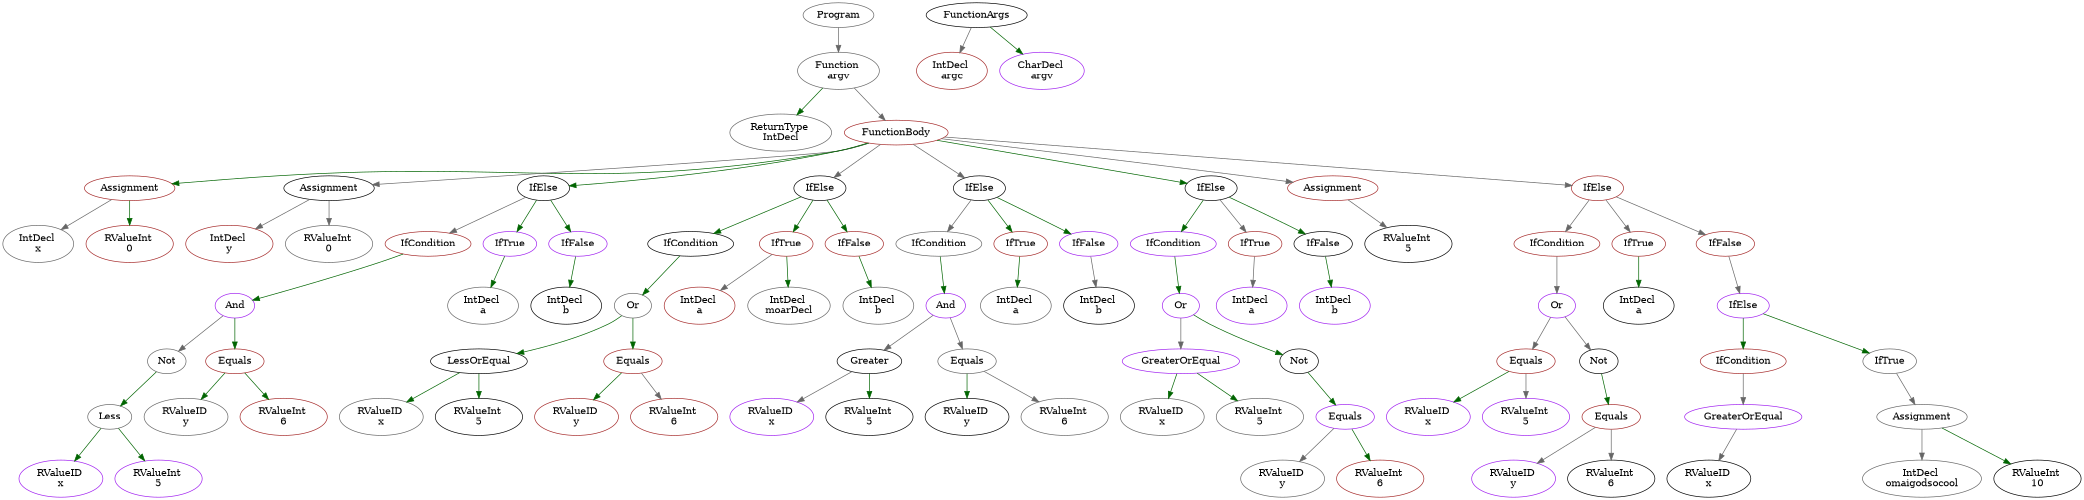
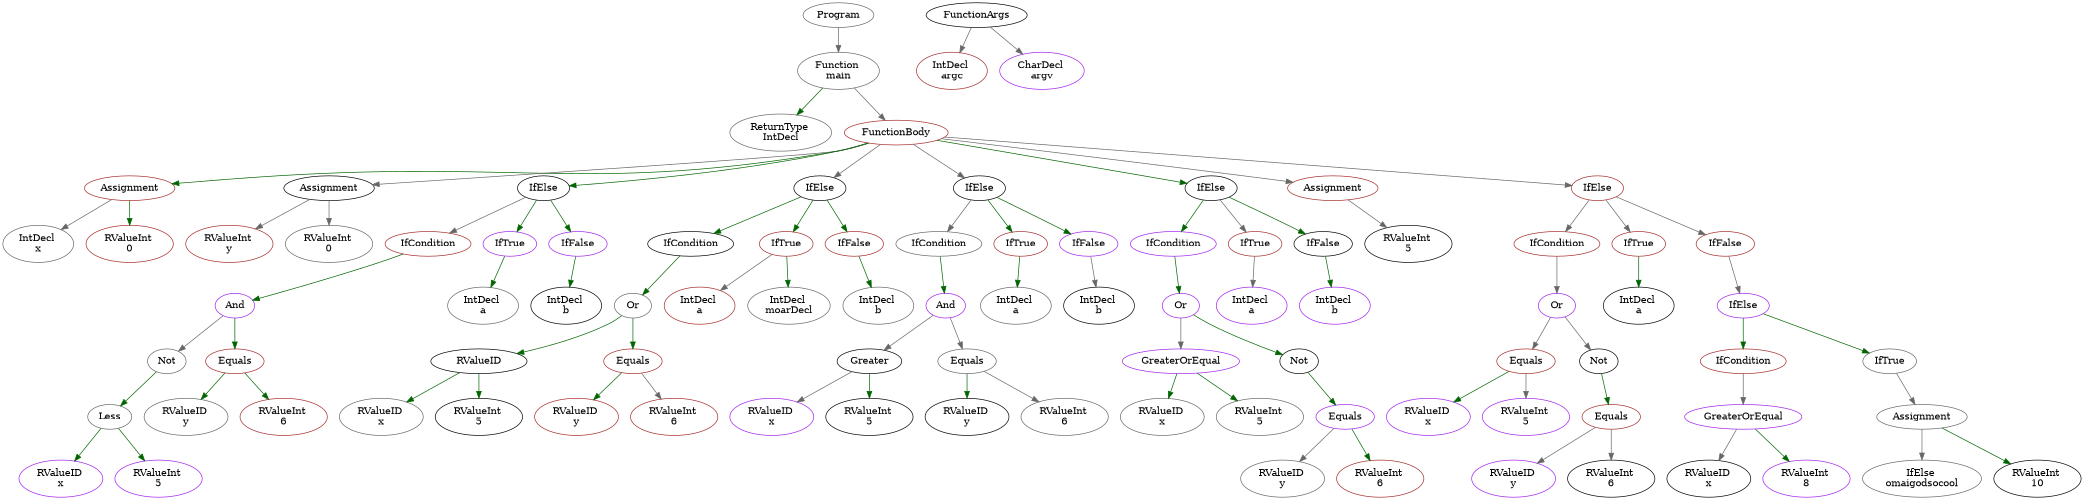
(1004, 38) -> (1004, 38)
(838, 71) -> (838, 71)
(229, 244) -> (229, 244)
(479, 361) -> (479, 361)
none -> (1806, 479)
(1922, 479) -> (1922, 479)
